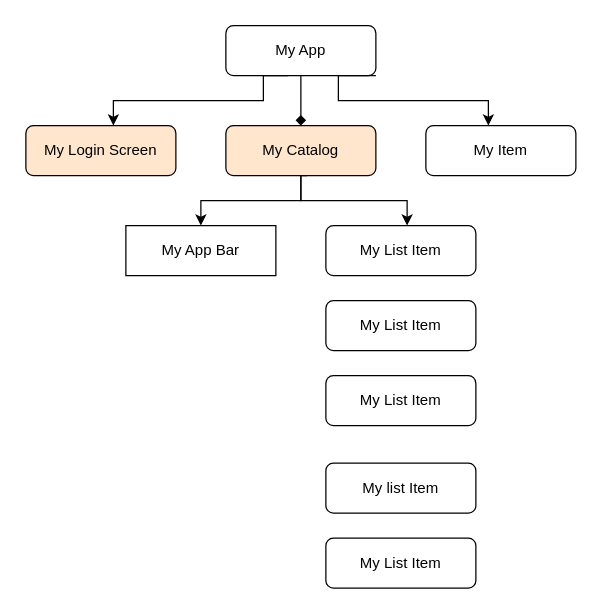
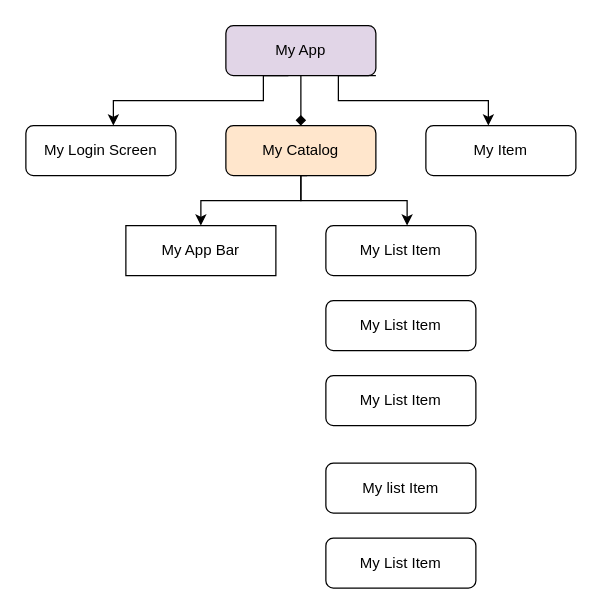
(301, 51) -> (301, 51)
(101, 151) -> (101, 151)
